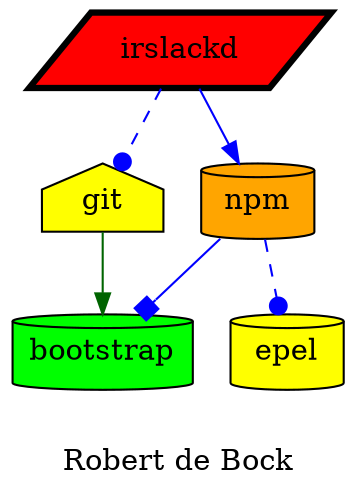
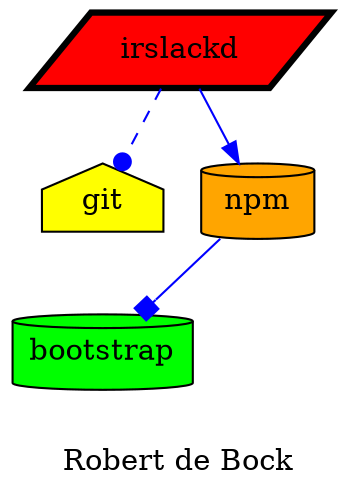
(103, 263) -> none
(287, 352) -> none
